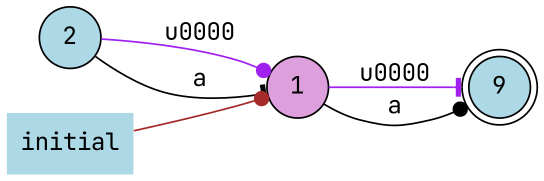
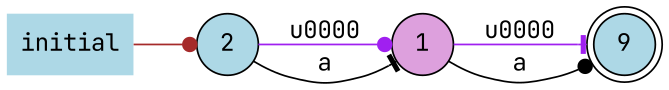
(195, 117) -> (158, 44)
